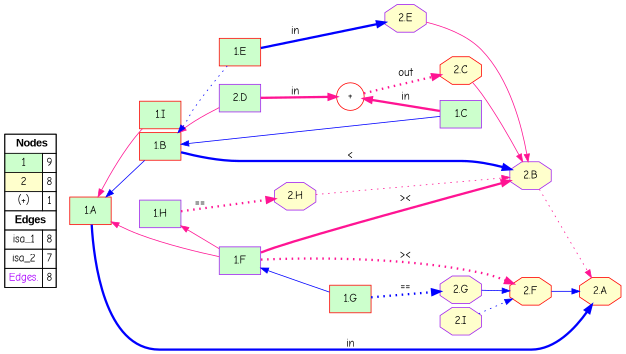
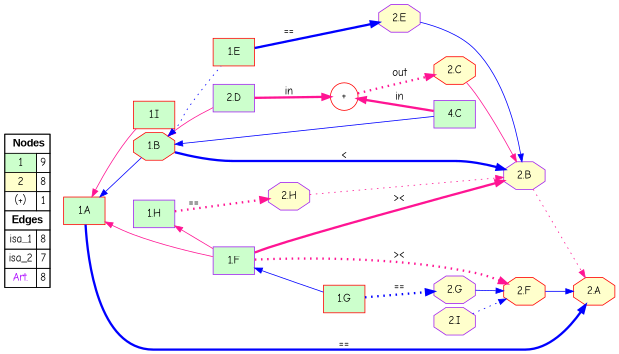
(295, 31) -> (289, 31)
(497, 71) -> (491, 71)
(461, 114) -> (455, 114)
(160, 146) -> (154, 146)
(24, 278) -> (21, 278)
(350, 344) -> (344, 344)
